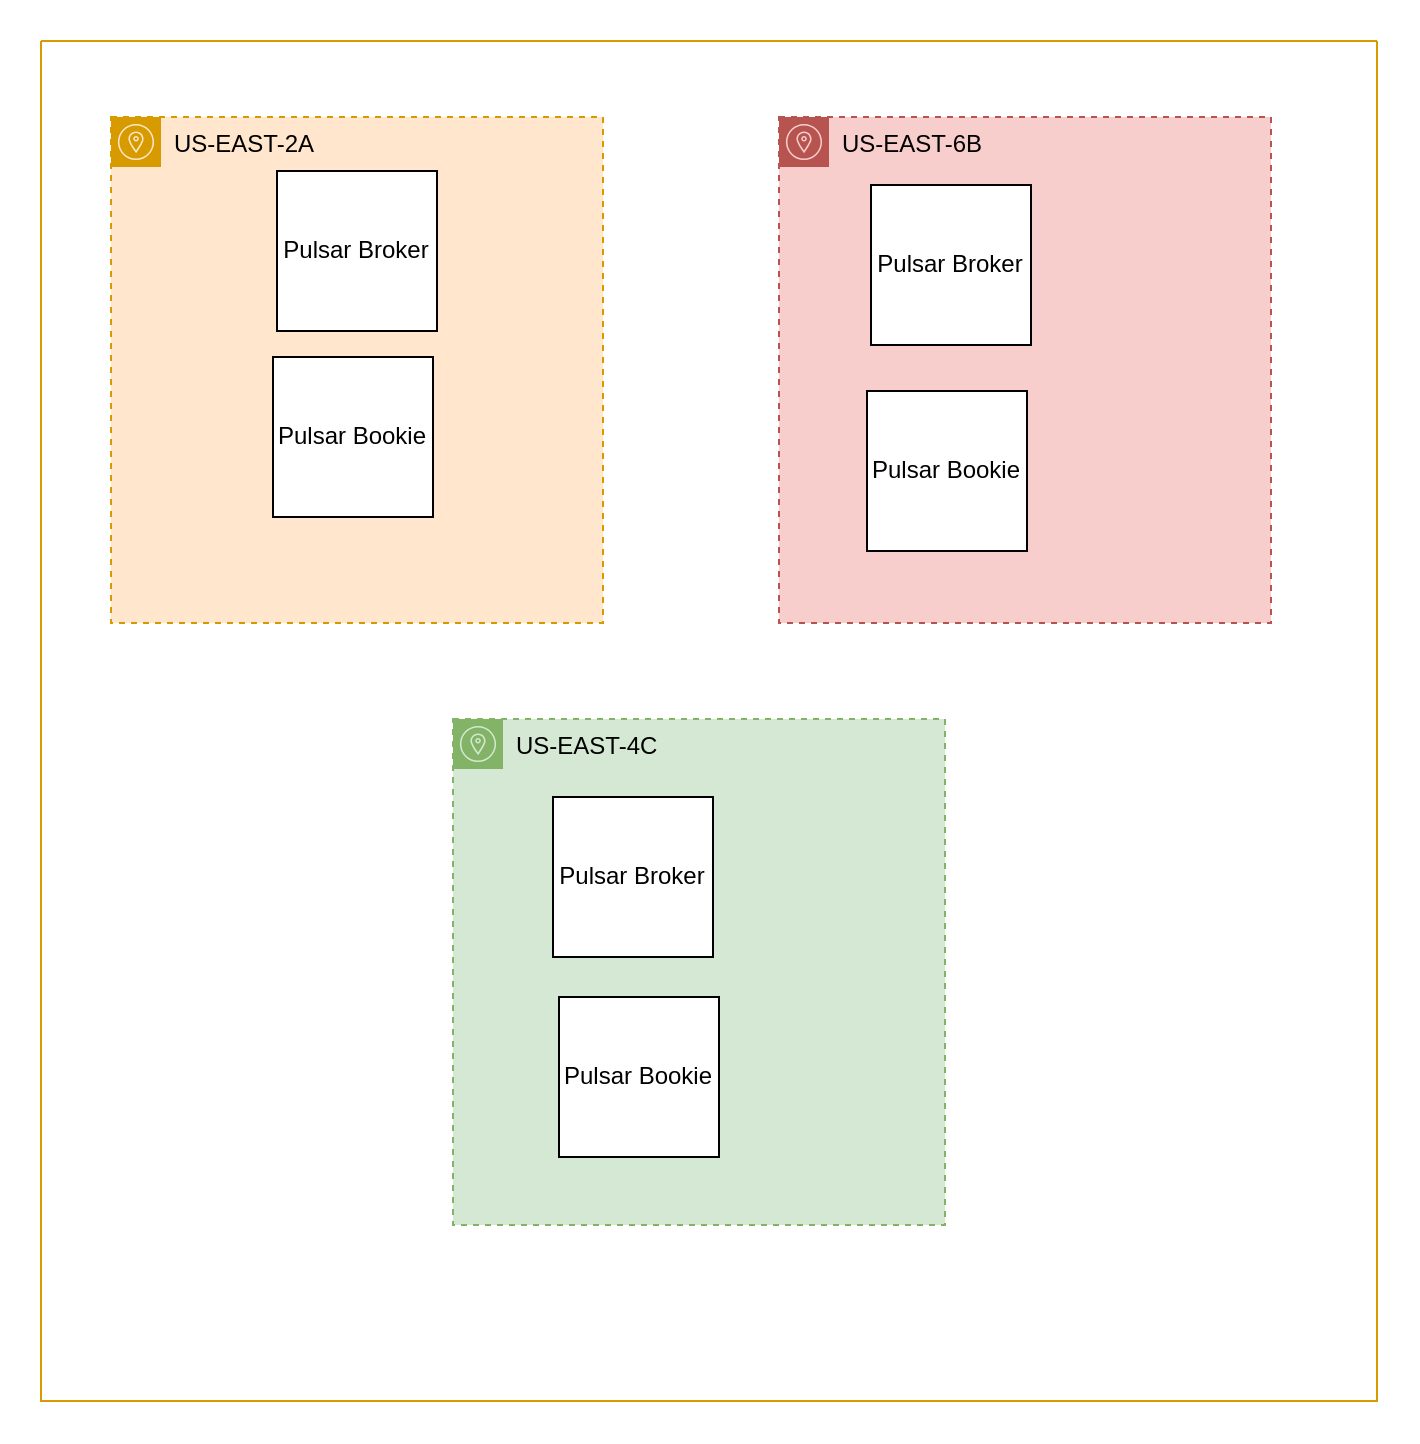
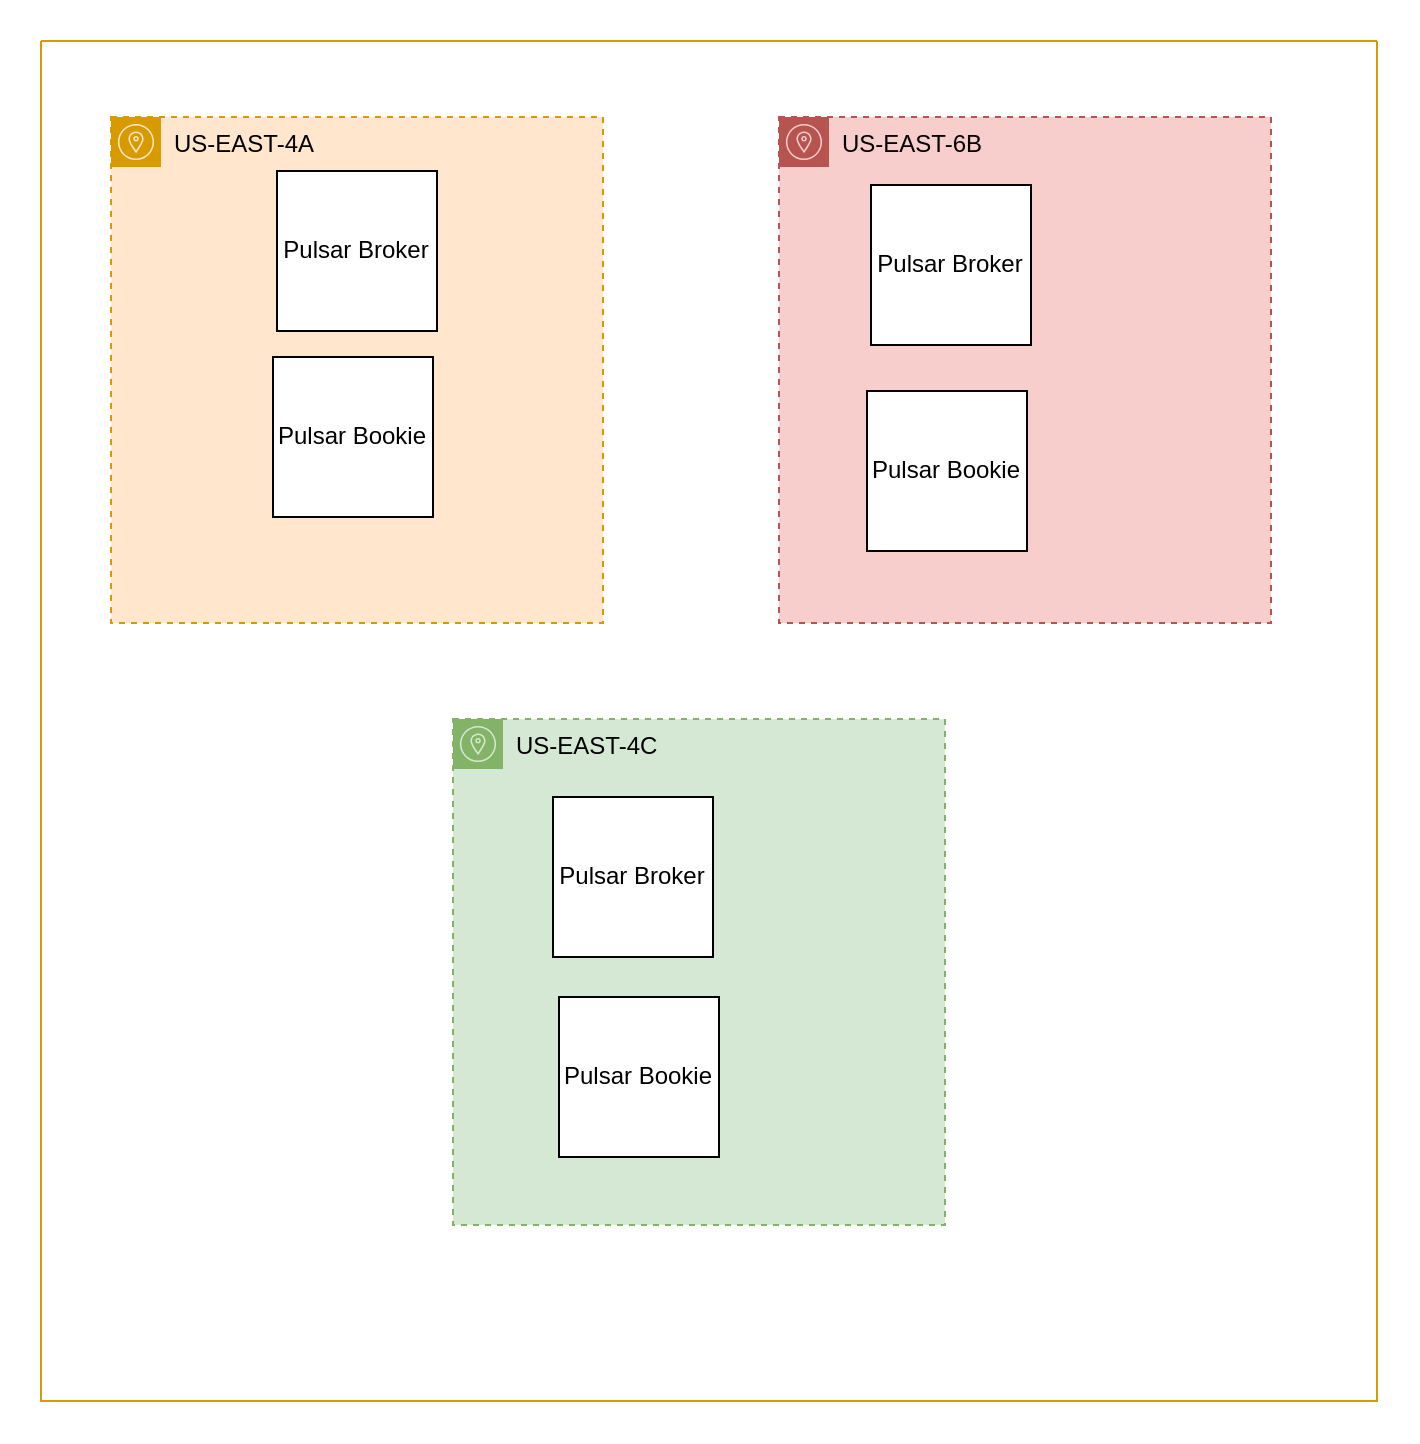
(242, 145) -> (242, 145)
